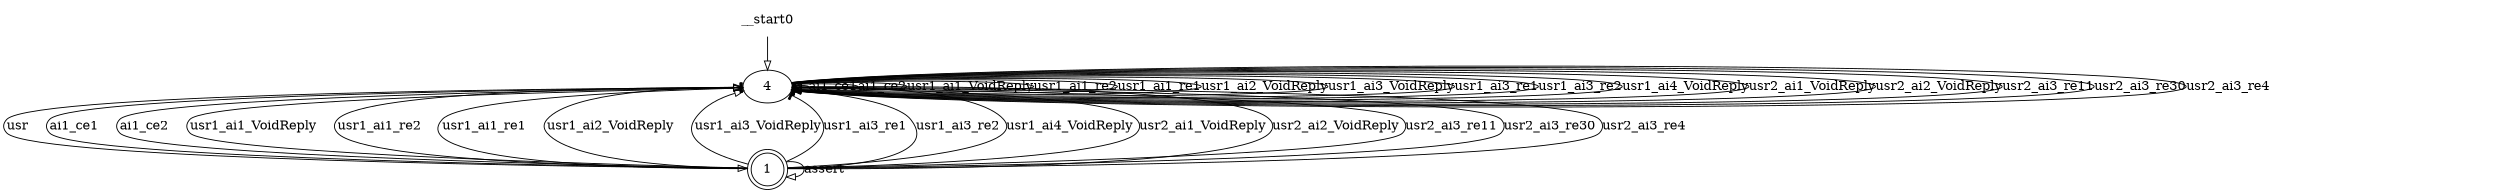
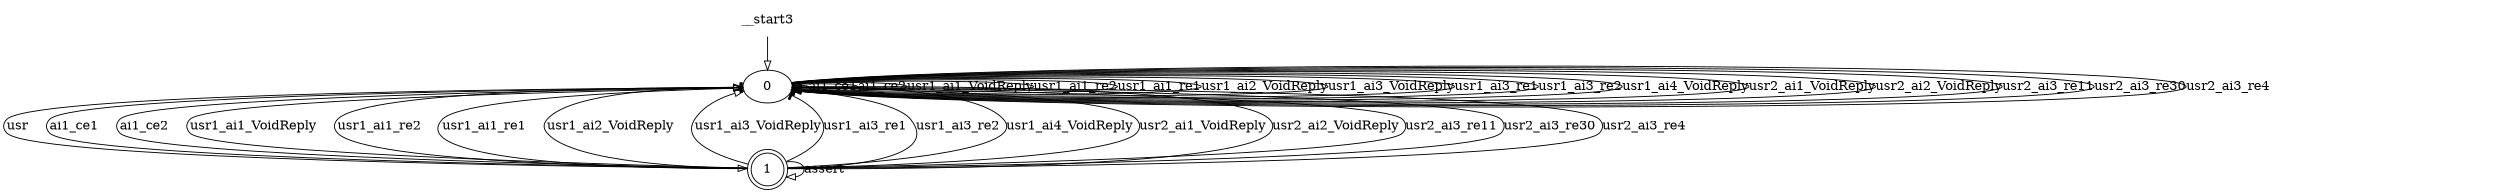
(768, 20) -> (768, 20)
(768, 87) -> (768, 87)
